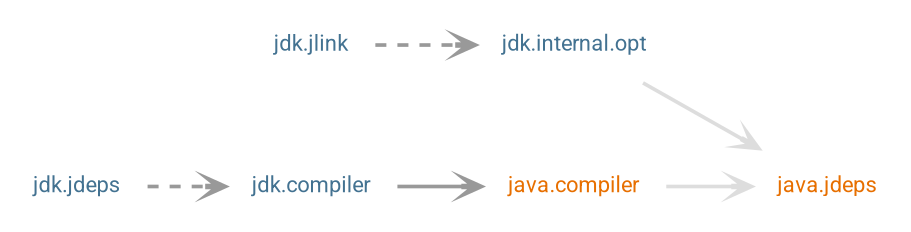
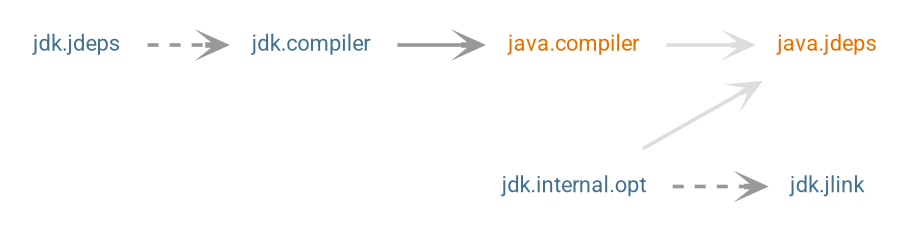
(416, 45) -> (709, 187)
